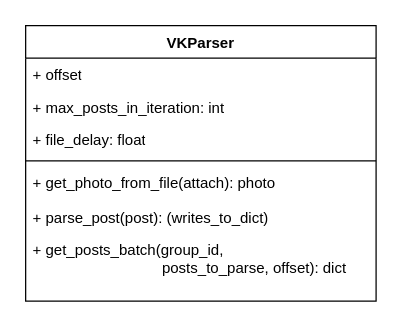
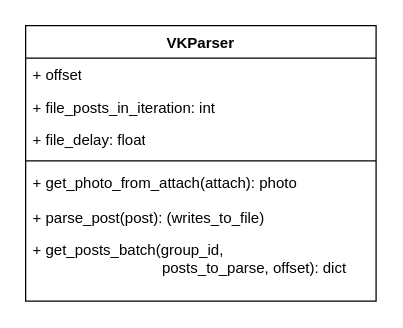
(141, 108) -> (142, 108)
(175, 183) -> (187, 183)
(175, 218) -> (173, 218)
